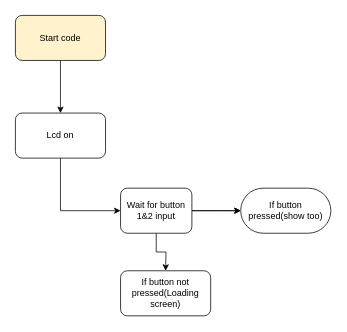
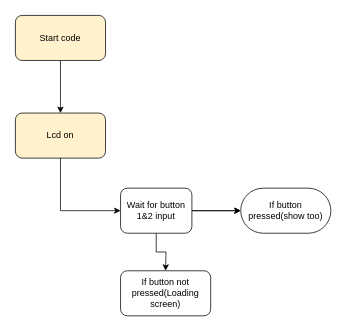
(60, 135) -> (60, 135)
